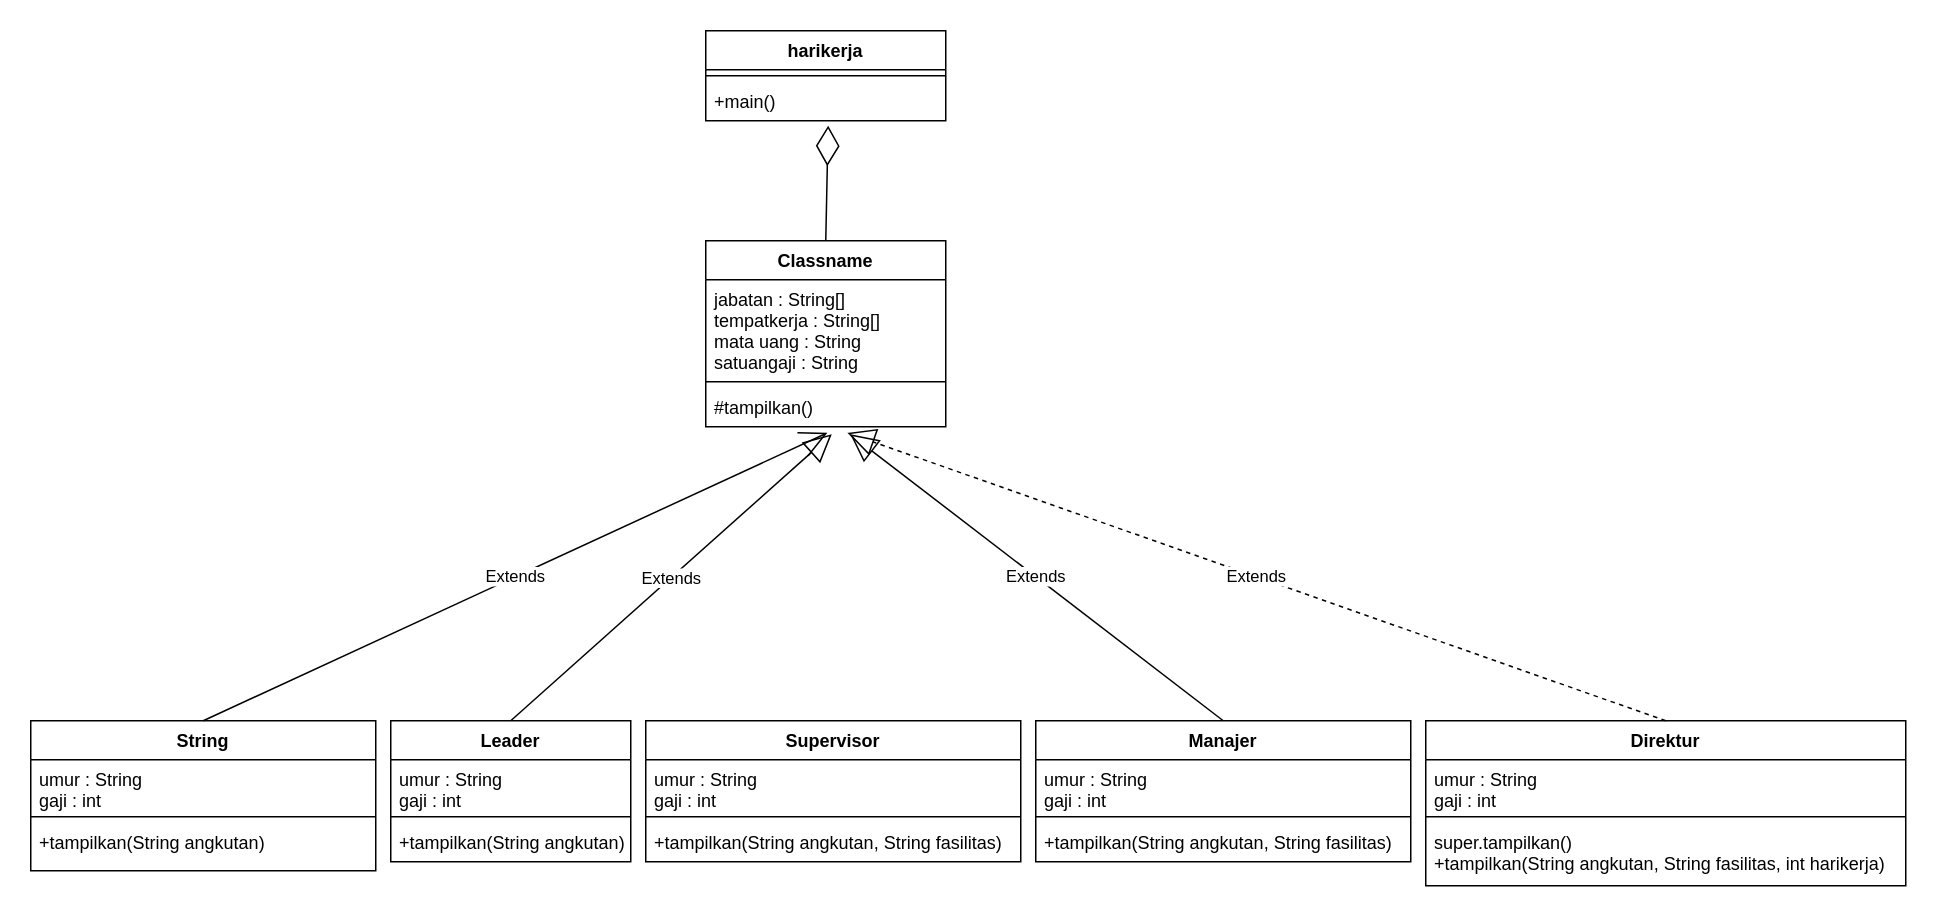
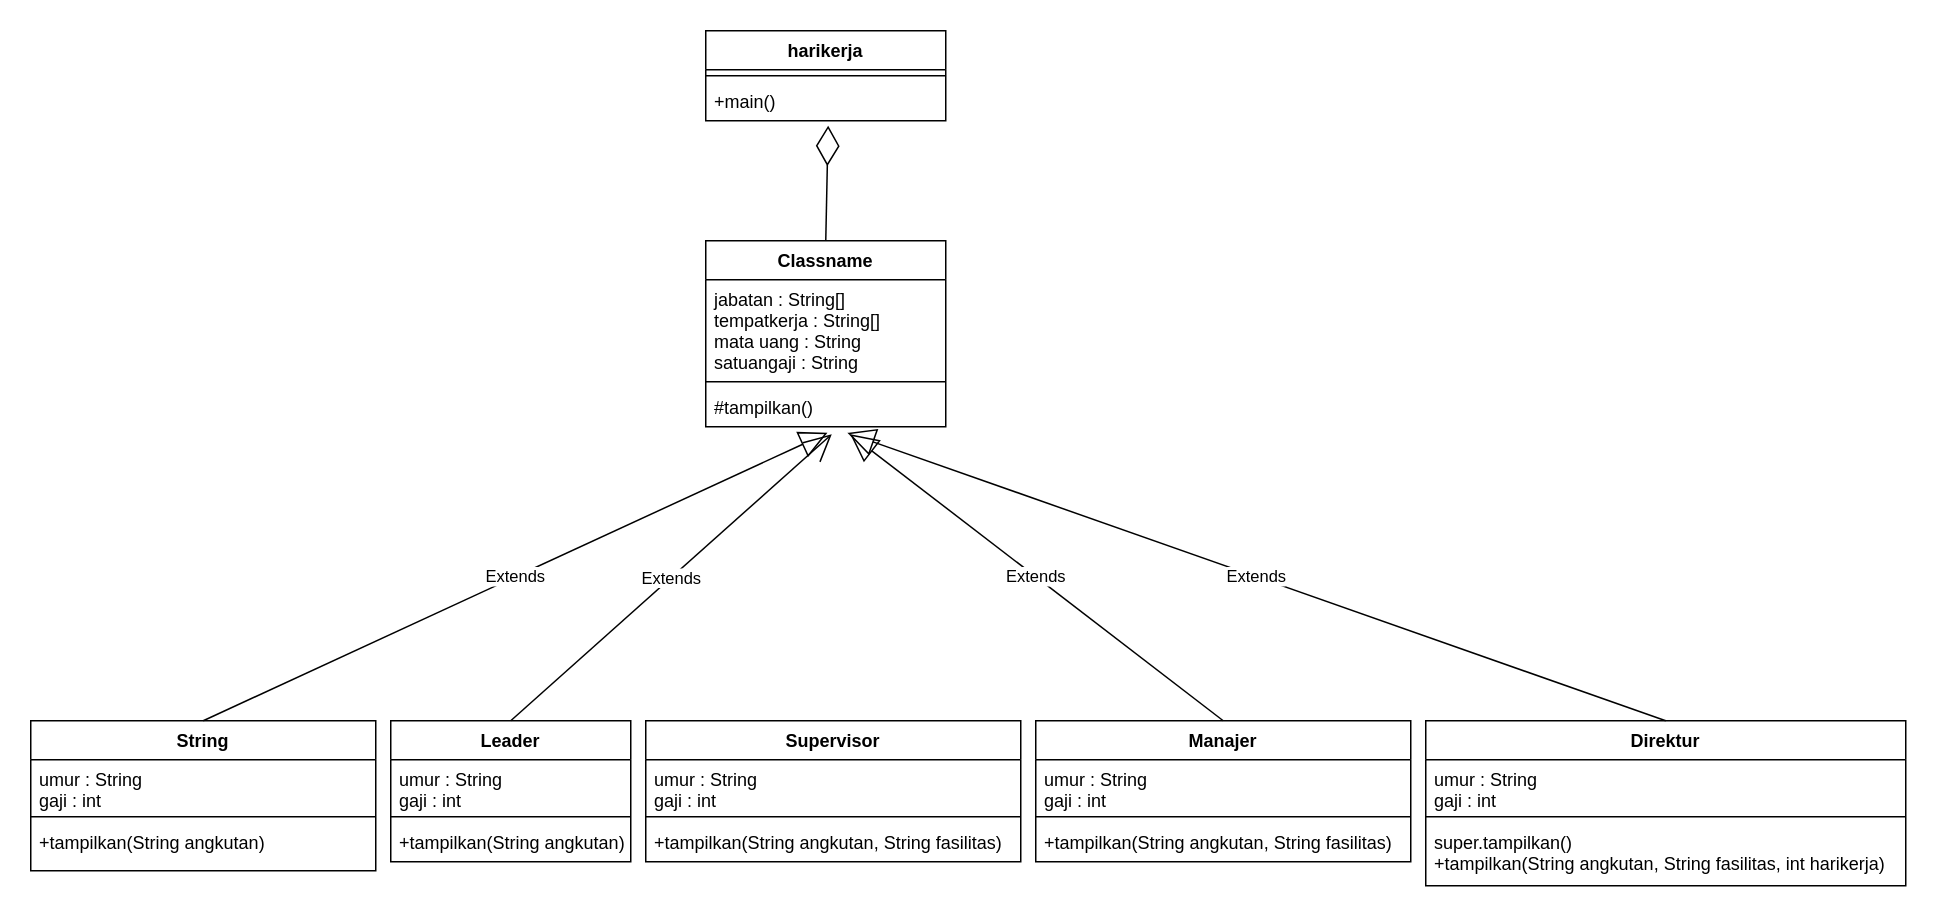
(813, 440) -> (802, 445)
(809, 454) -> (818, 446)
(1472, 653) -> (1472, 653)
